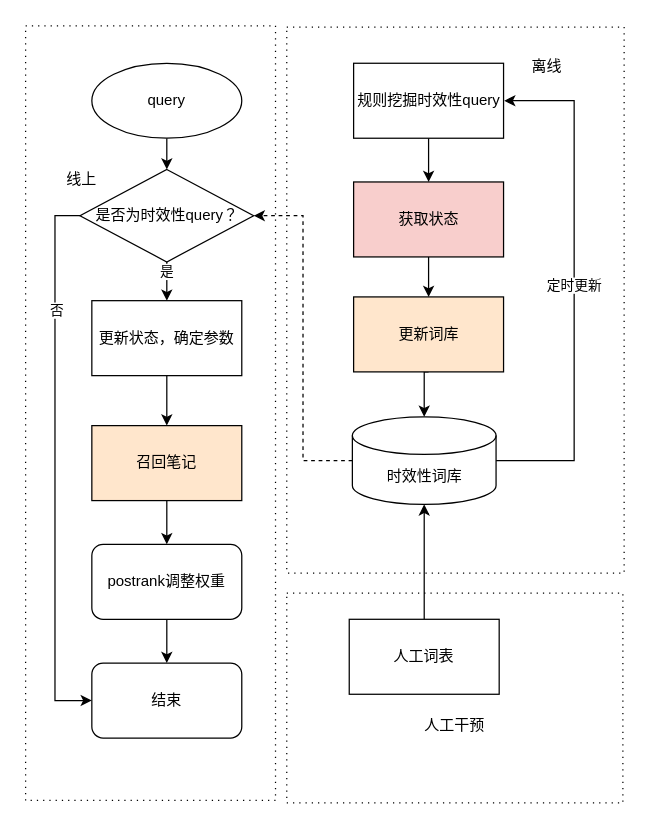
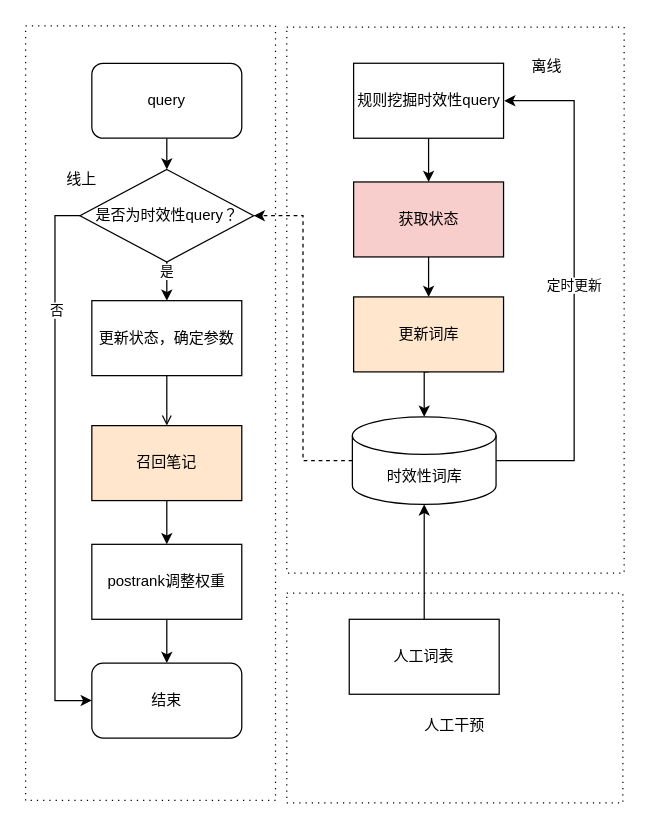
(167, 101) -> (167, 101)
(167, 416) -> (167, 418)
(167, 582) -> (167, 582)
